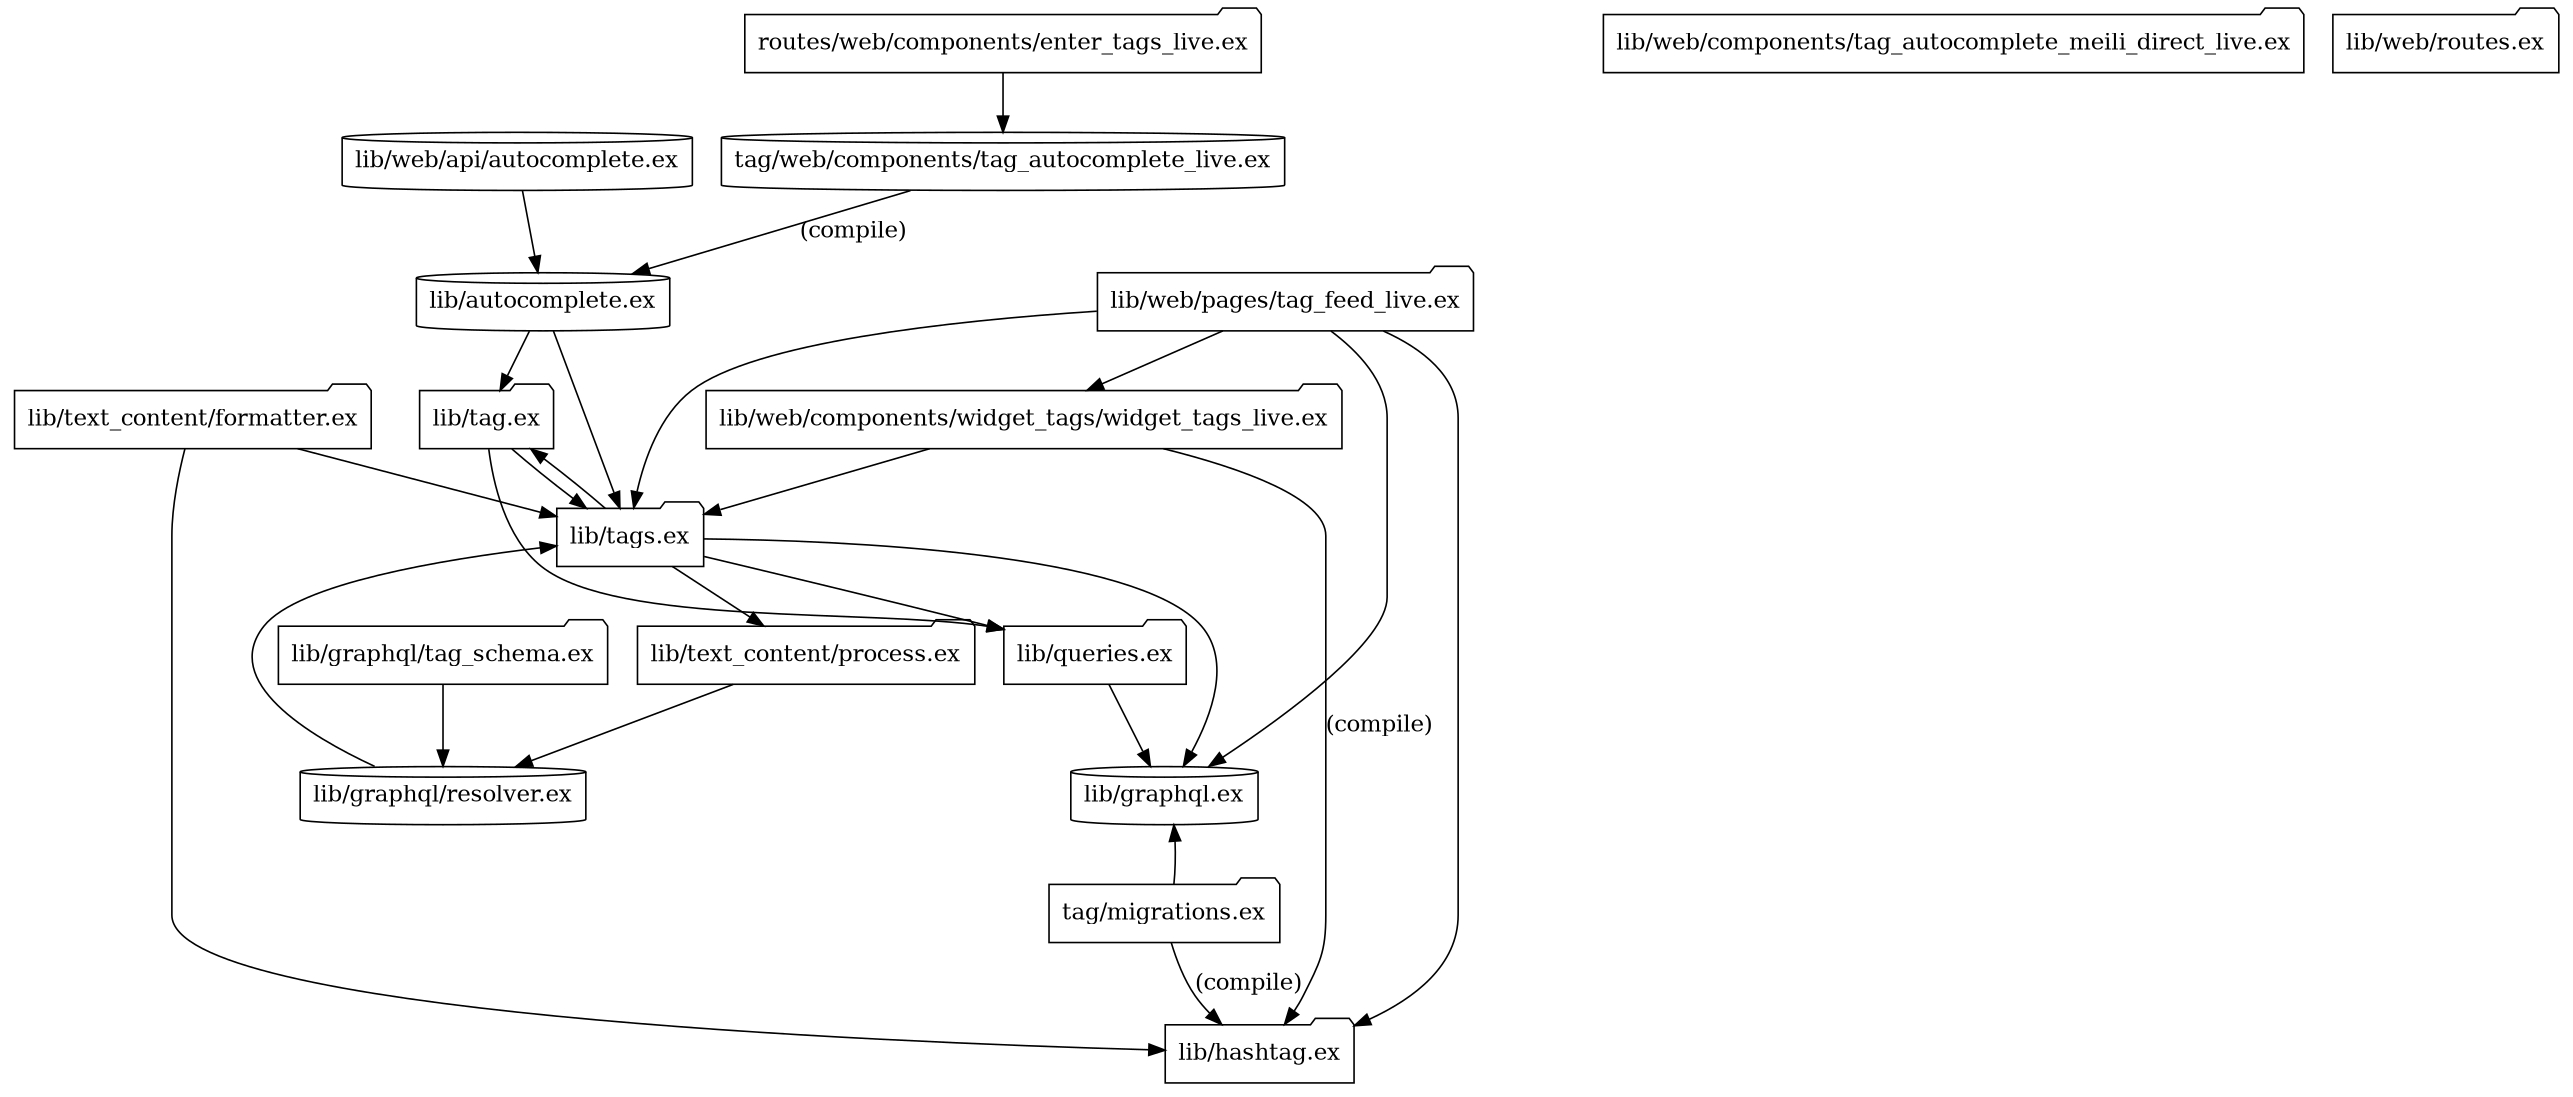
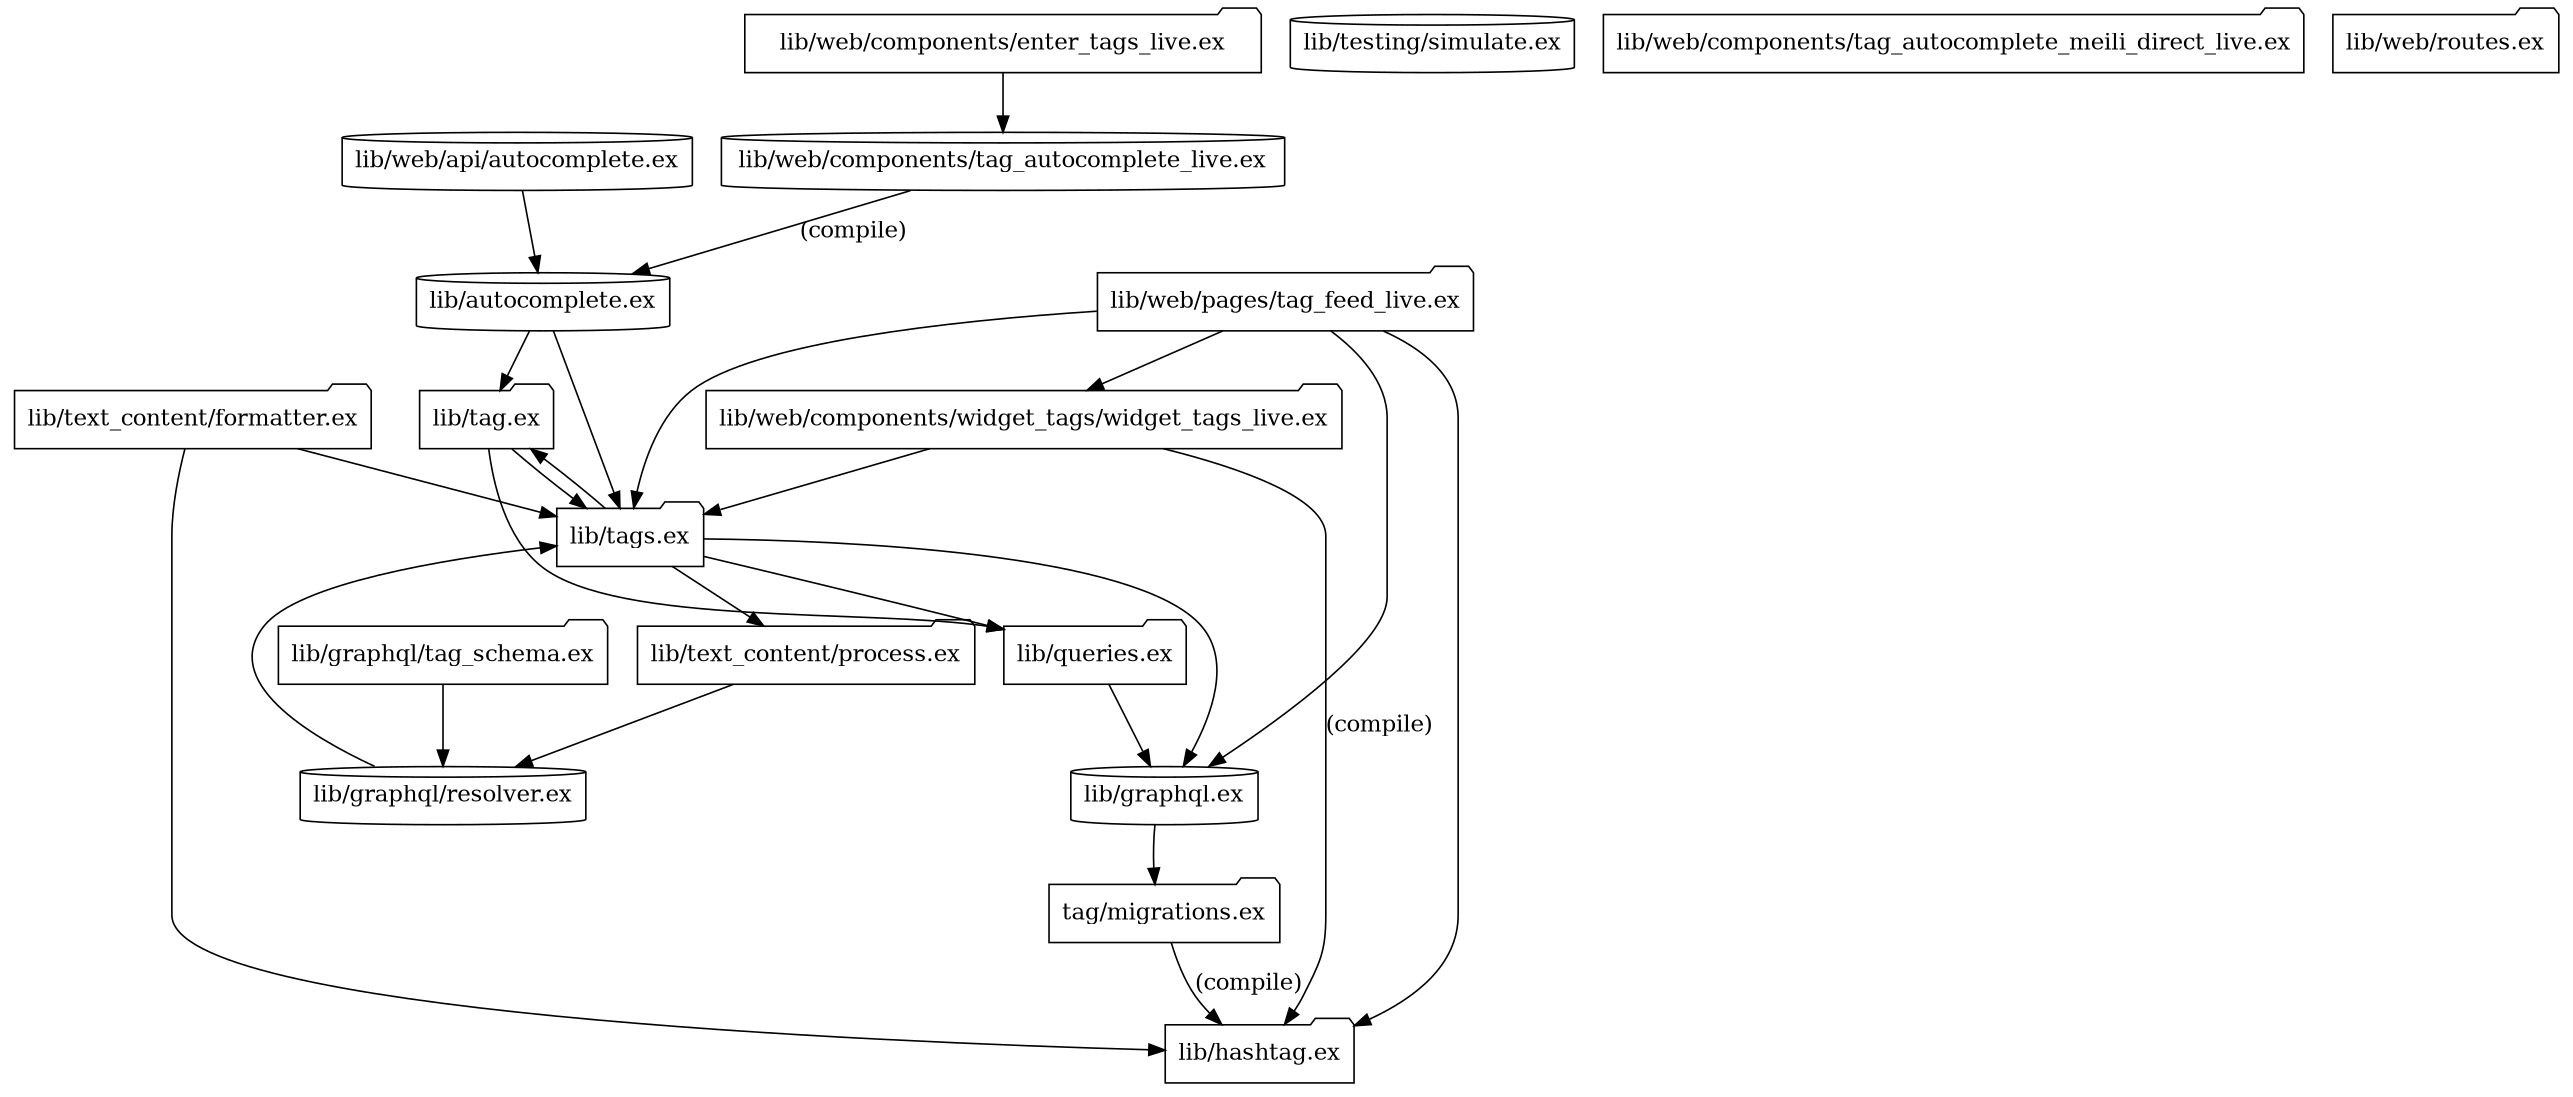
(1003, 44) -> (1003, 44)
none -> (1432, 44)
(1003, 161) -> (1003, 161)
(1175, 863) -> (1154, 847)
